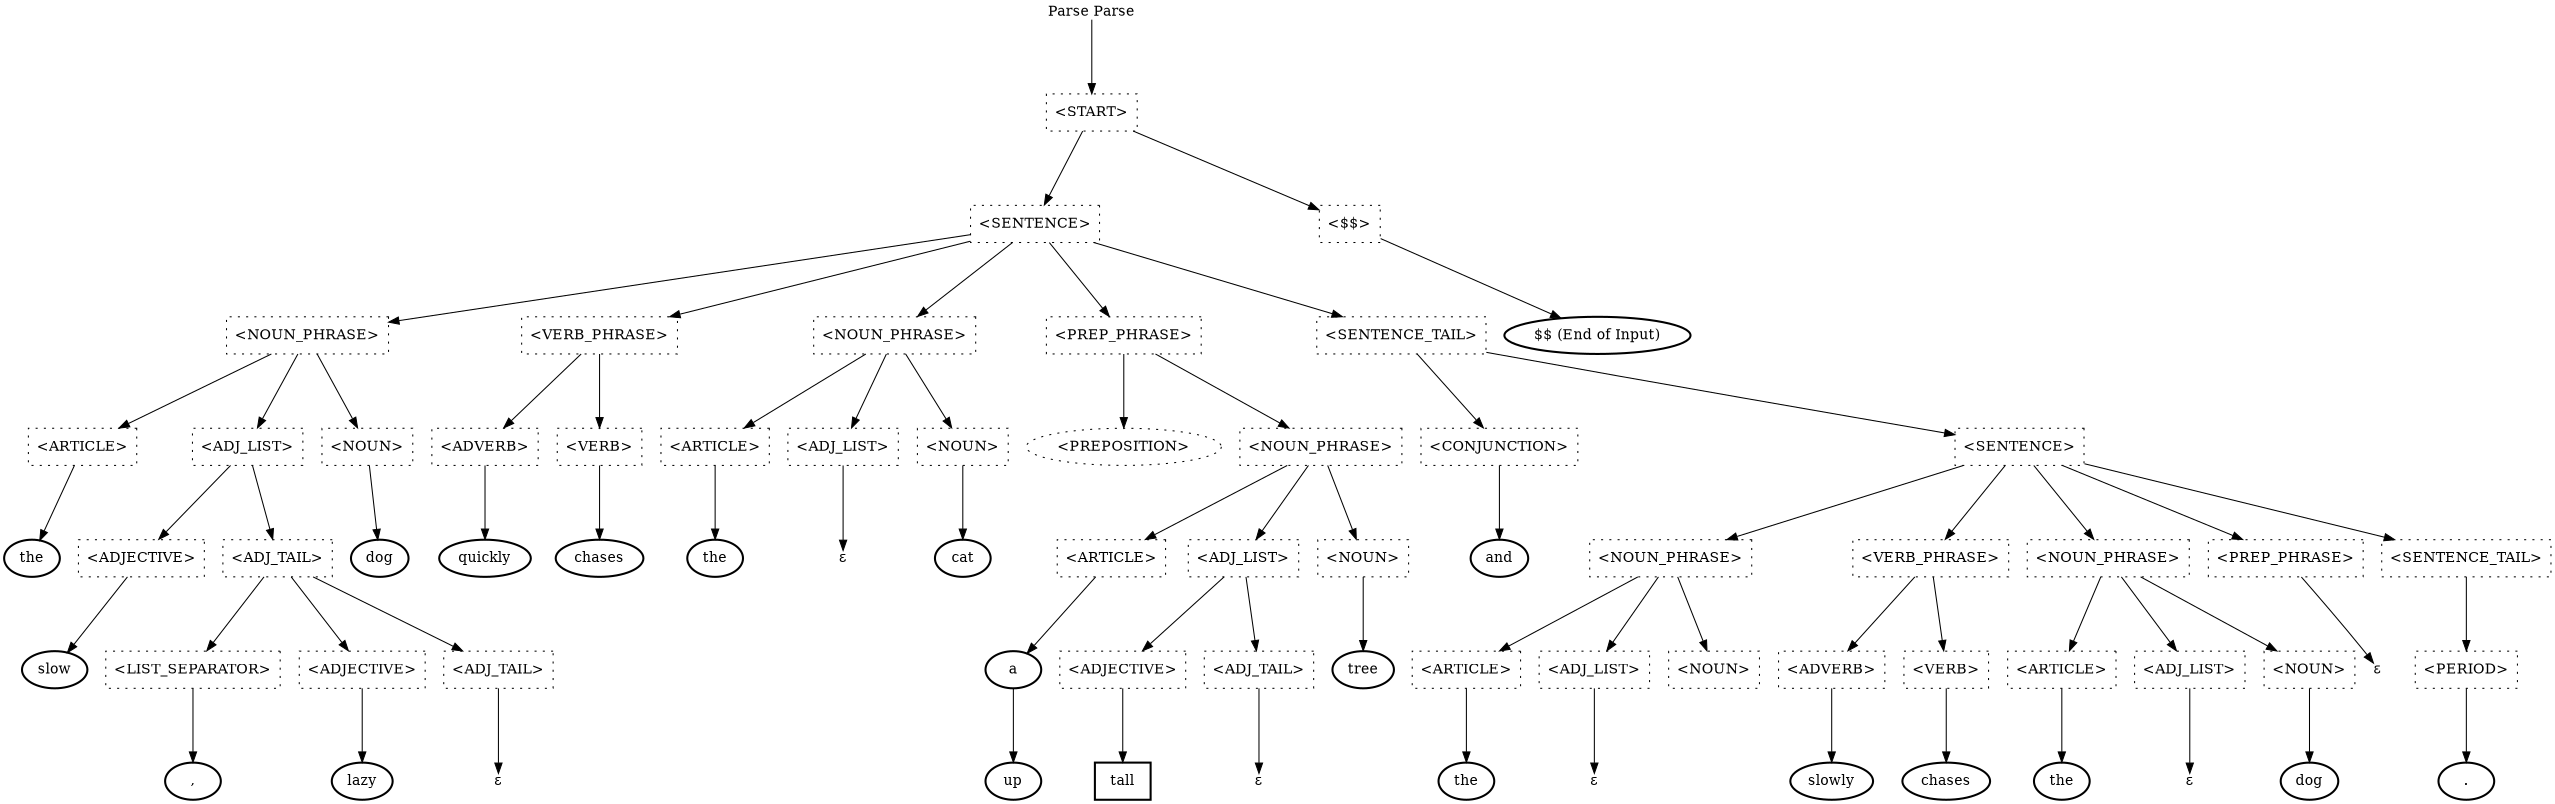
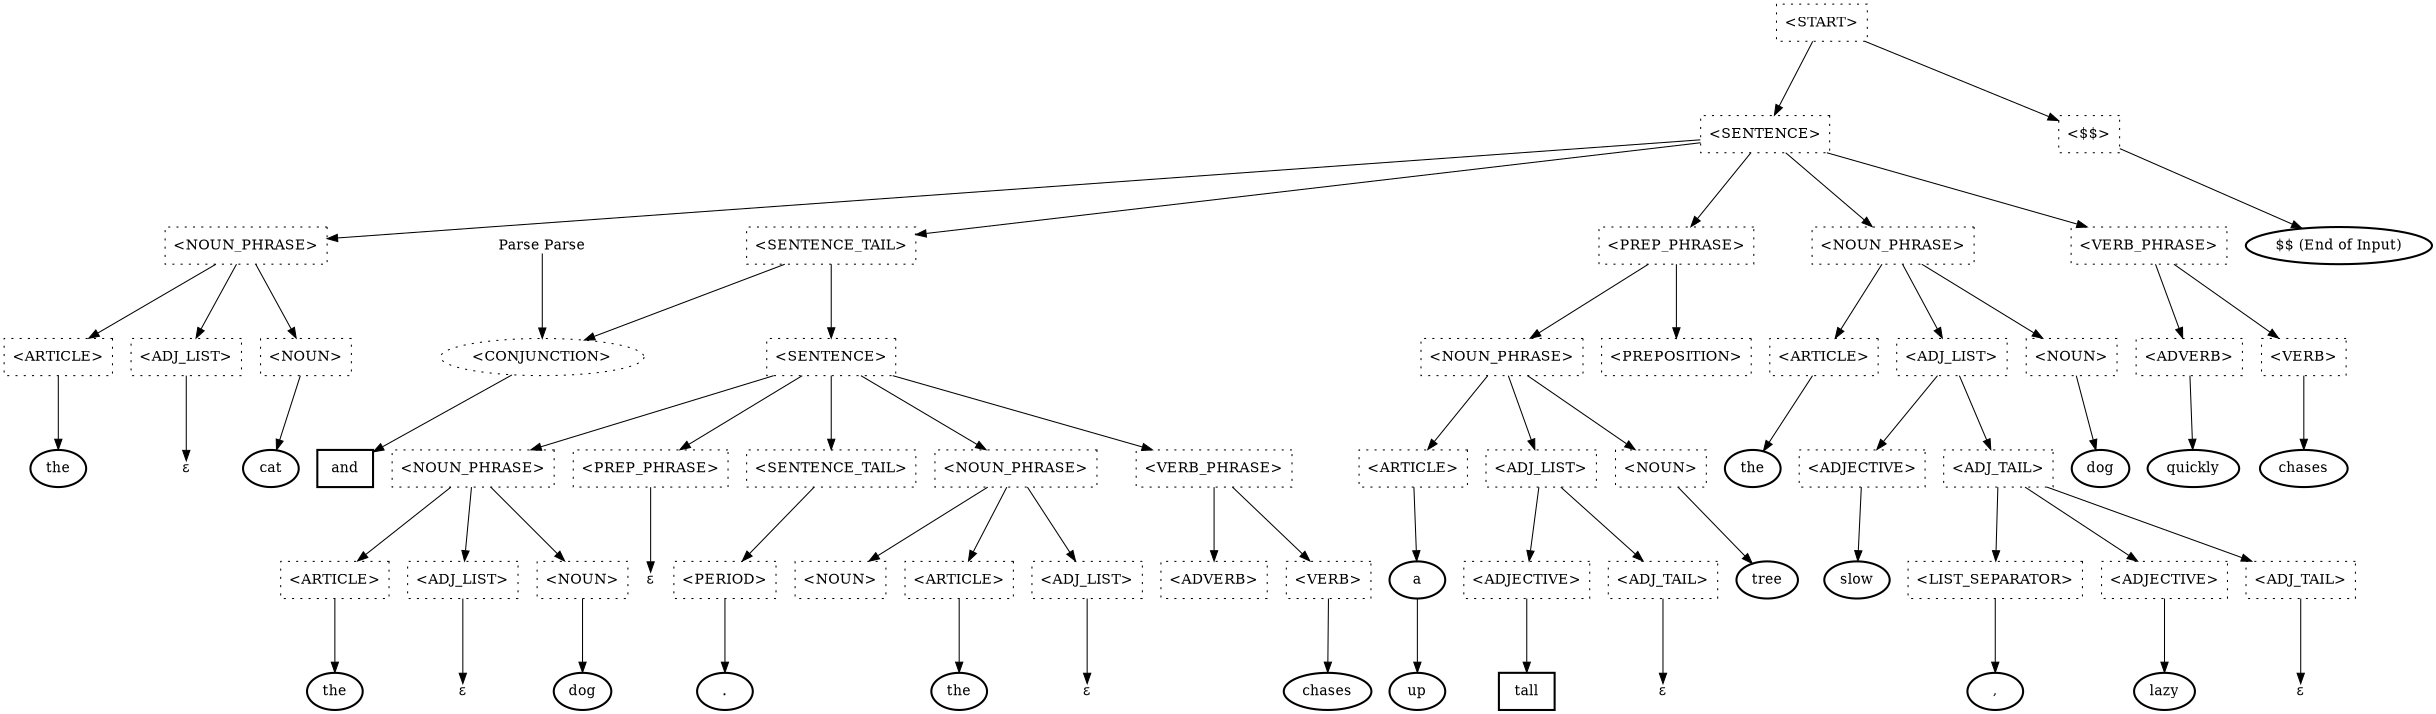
(1092, 52) -> (542, 291)
(1124, 447) -> (1676, 357)
(1499, 447) -> (542, 357)
(1499, 558) -> (345, 469)
(1832, 781) -> none
